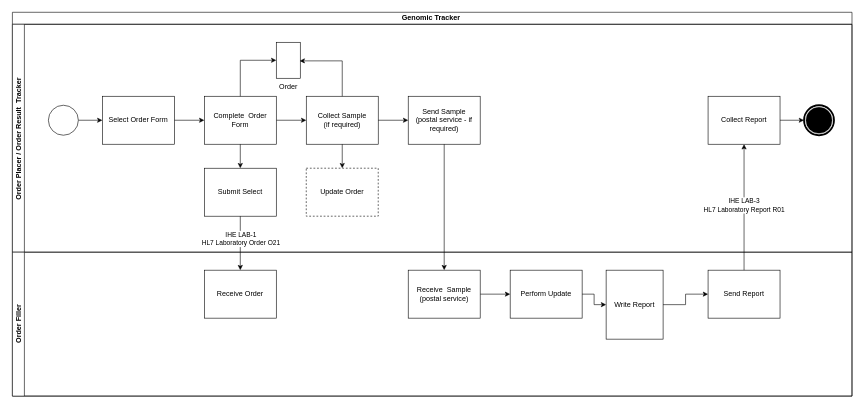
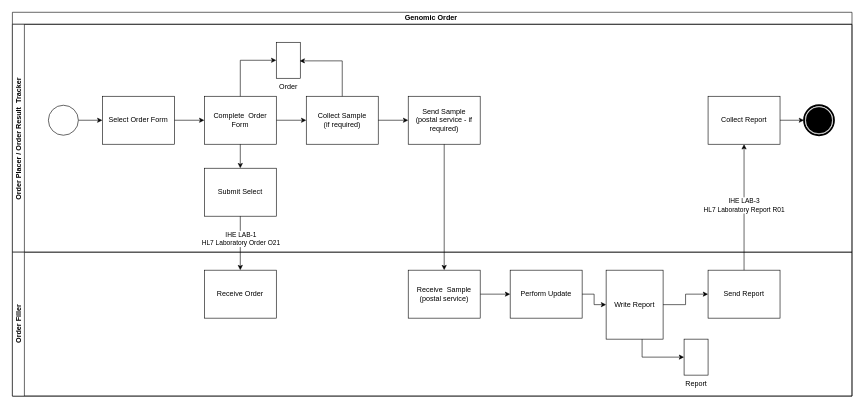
(432, 18) -> (432, 18)
(342, 162) -> none
(342, 192) -> none
none -> (678, 357)
none -> (696, 357)
